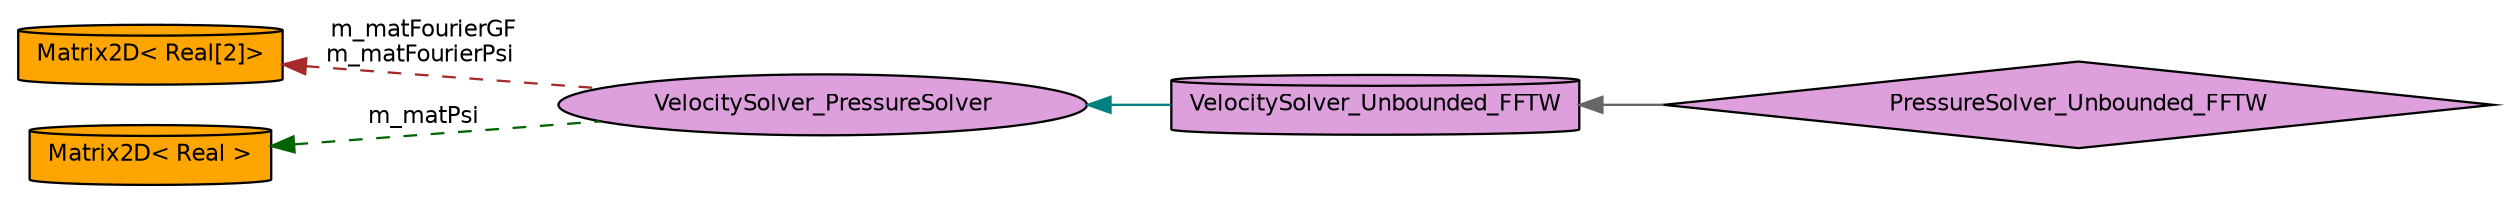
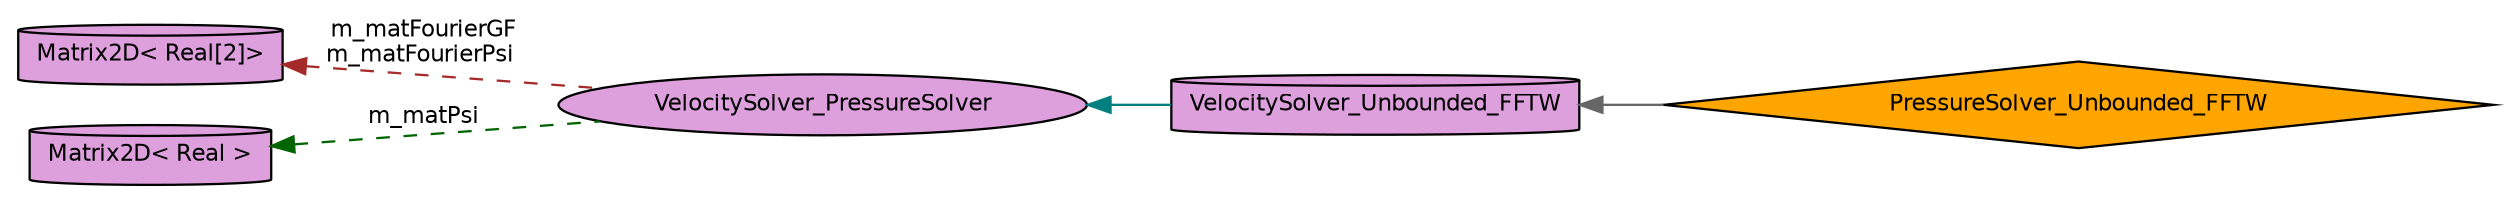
(150, 55) -> (150, 55)
(2078, 105) -> (2078, 105)
(150, 155) -> (150, 155)
